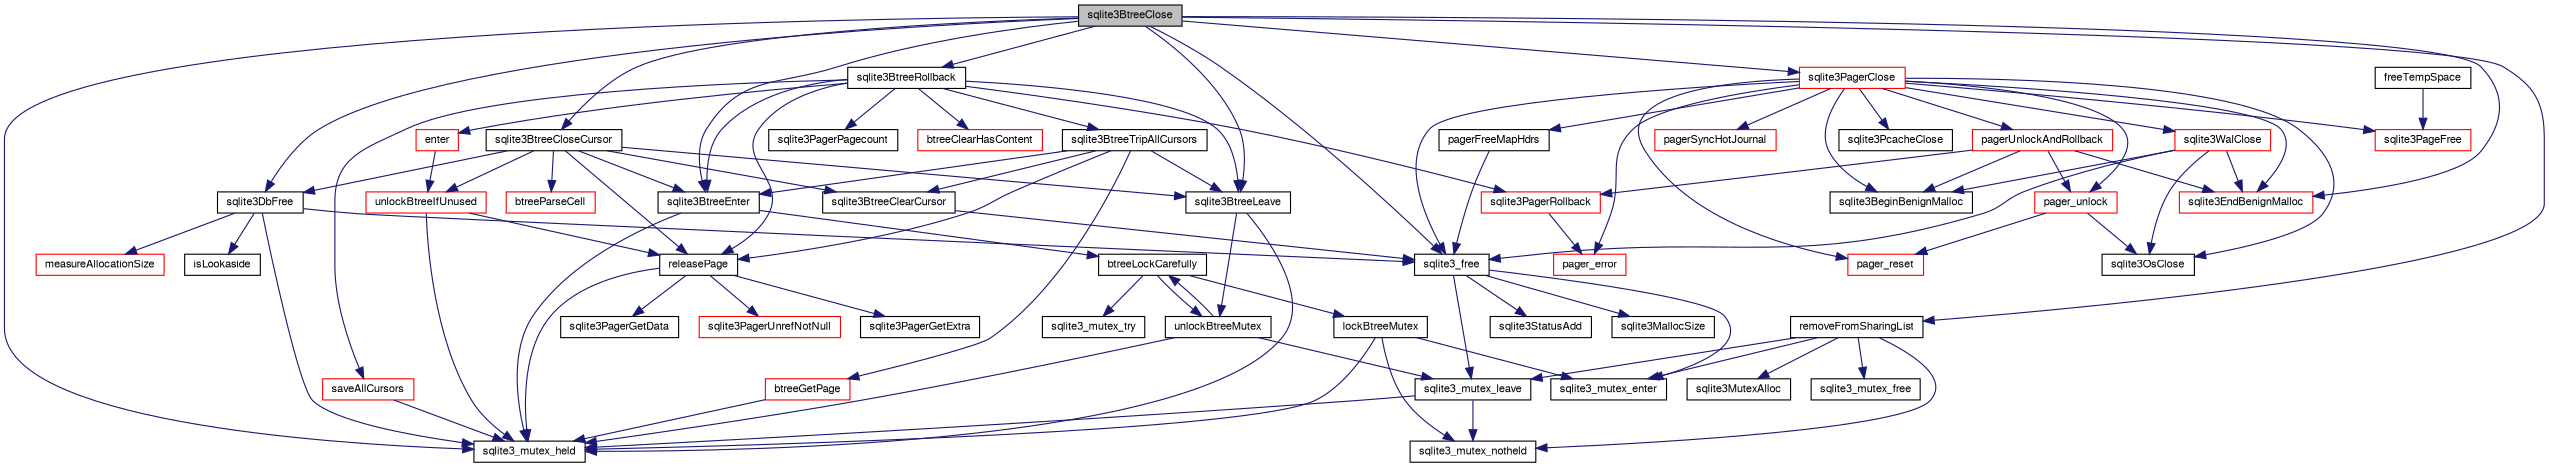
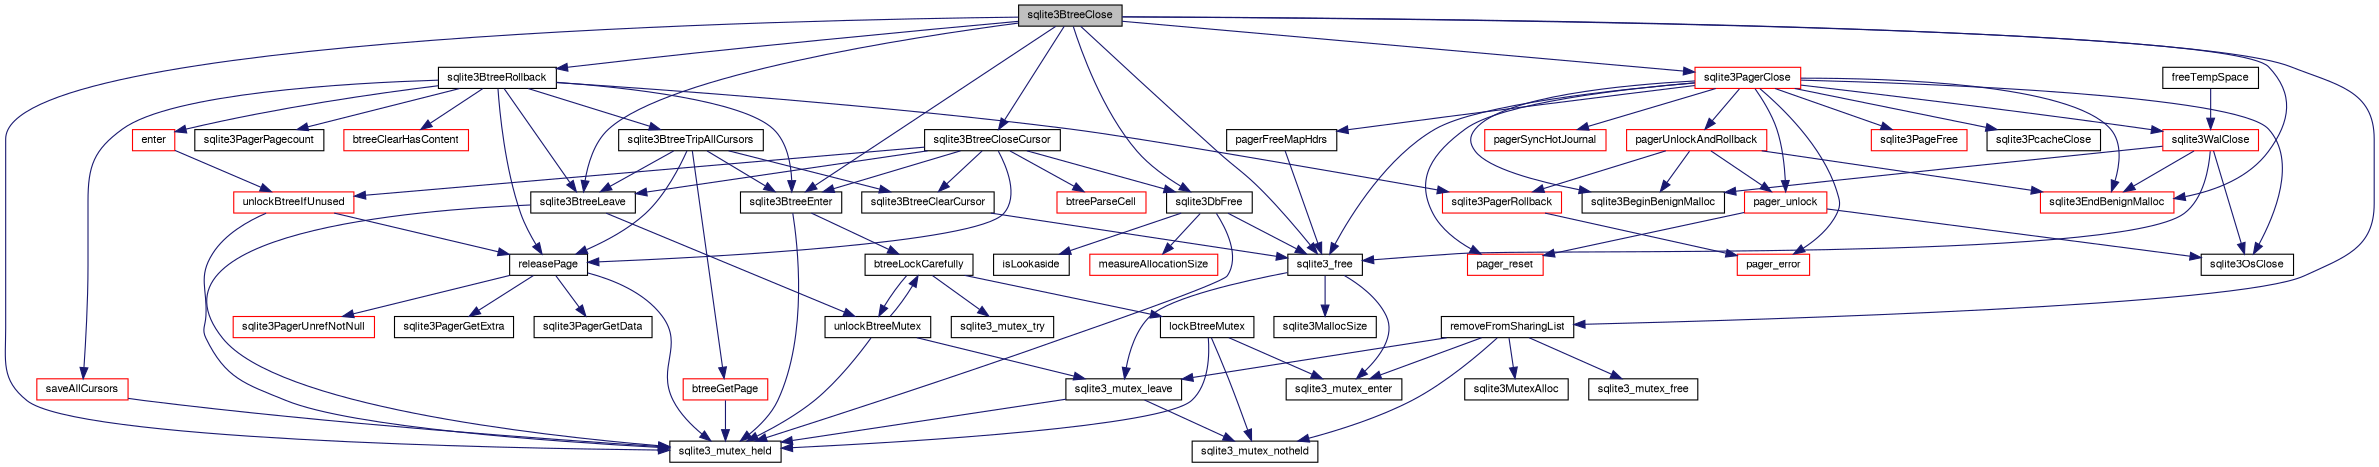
(2423, 103) -> (2211, 103)
(1541, 327) -> none
